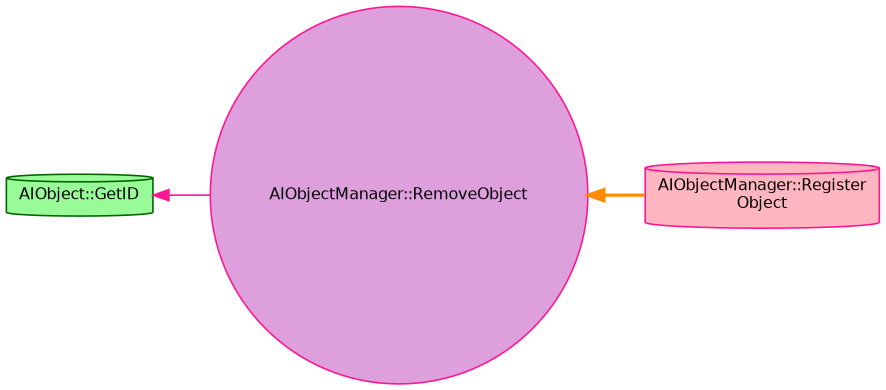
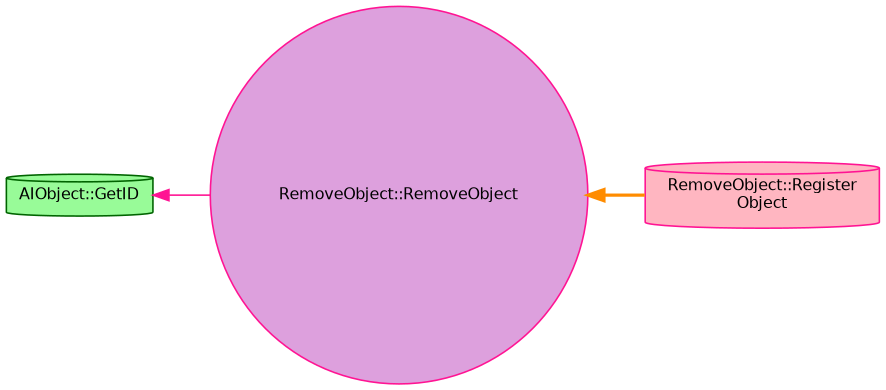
(399, 195) -> (399, 195)
(762, 195) -> (762, 195)
